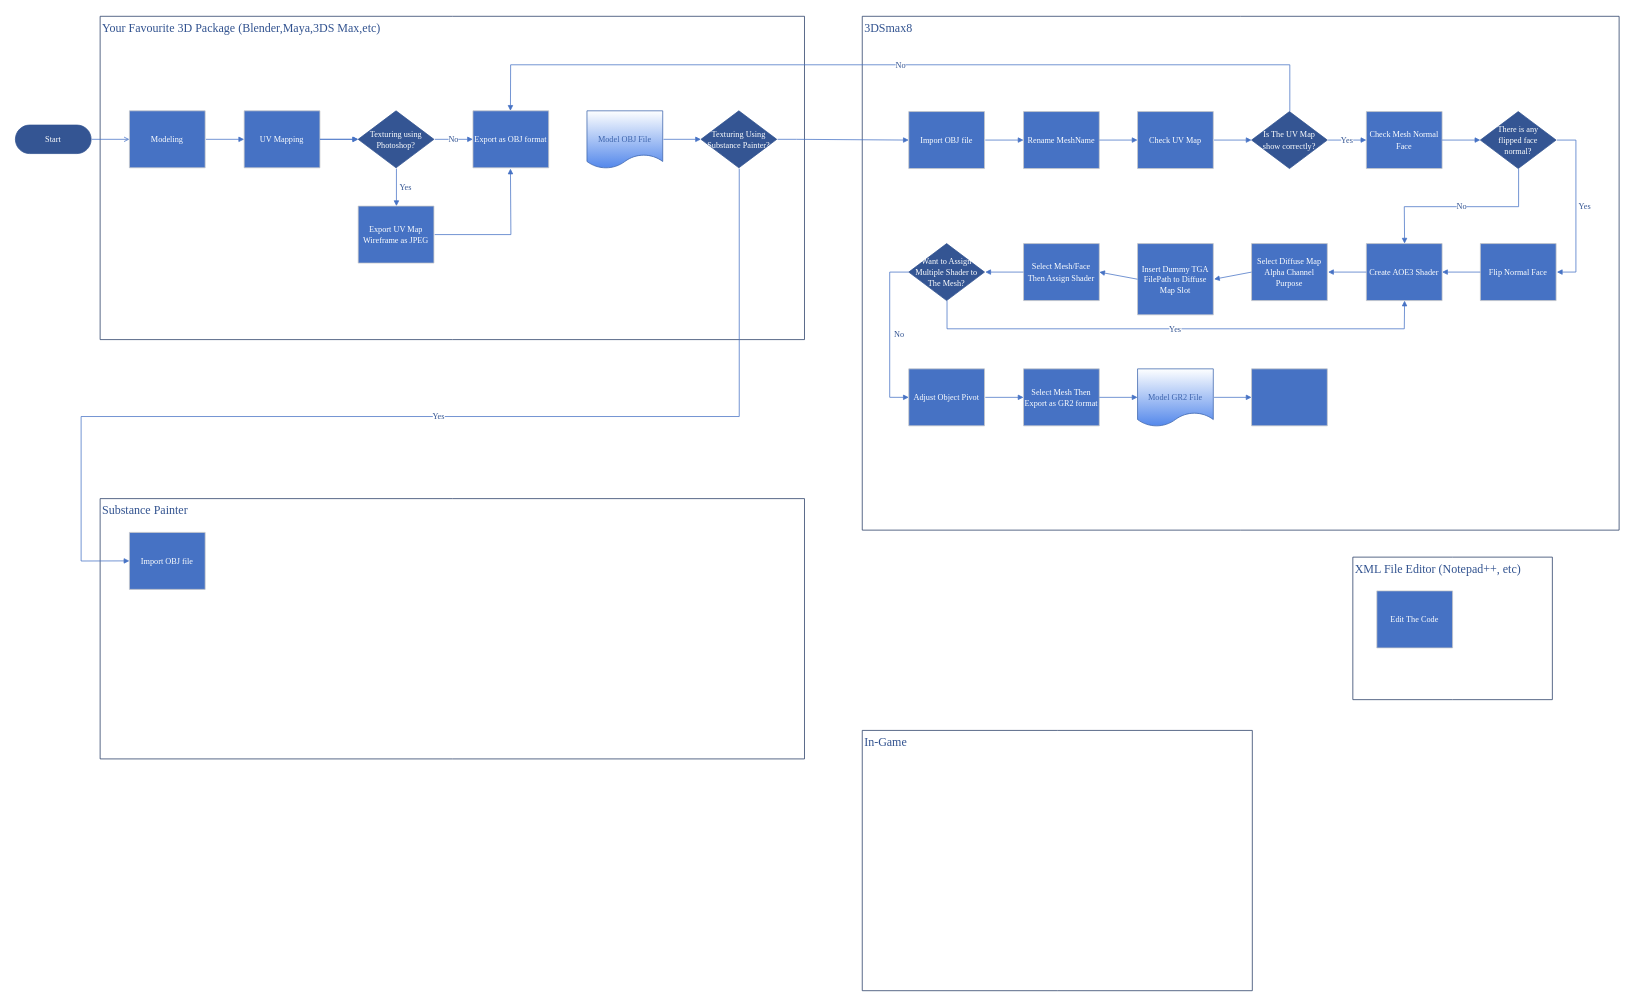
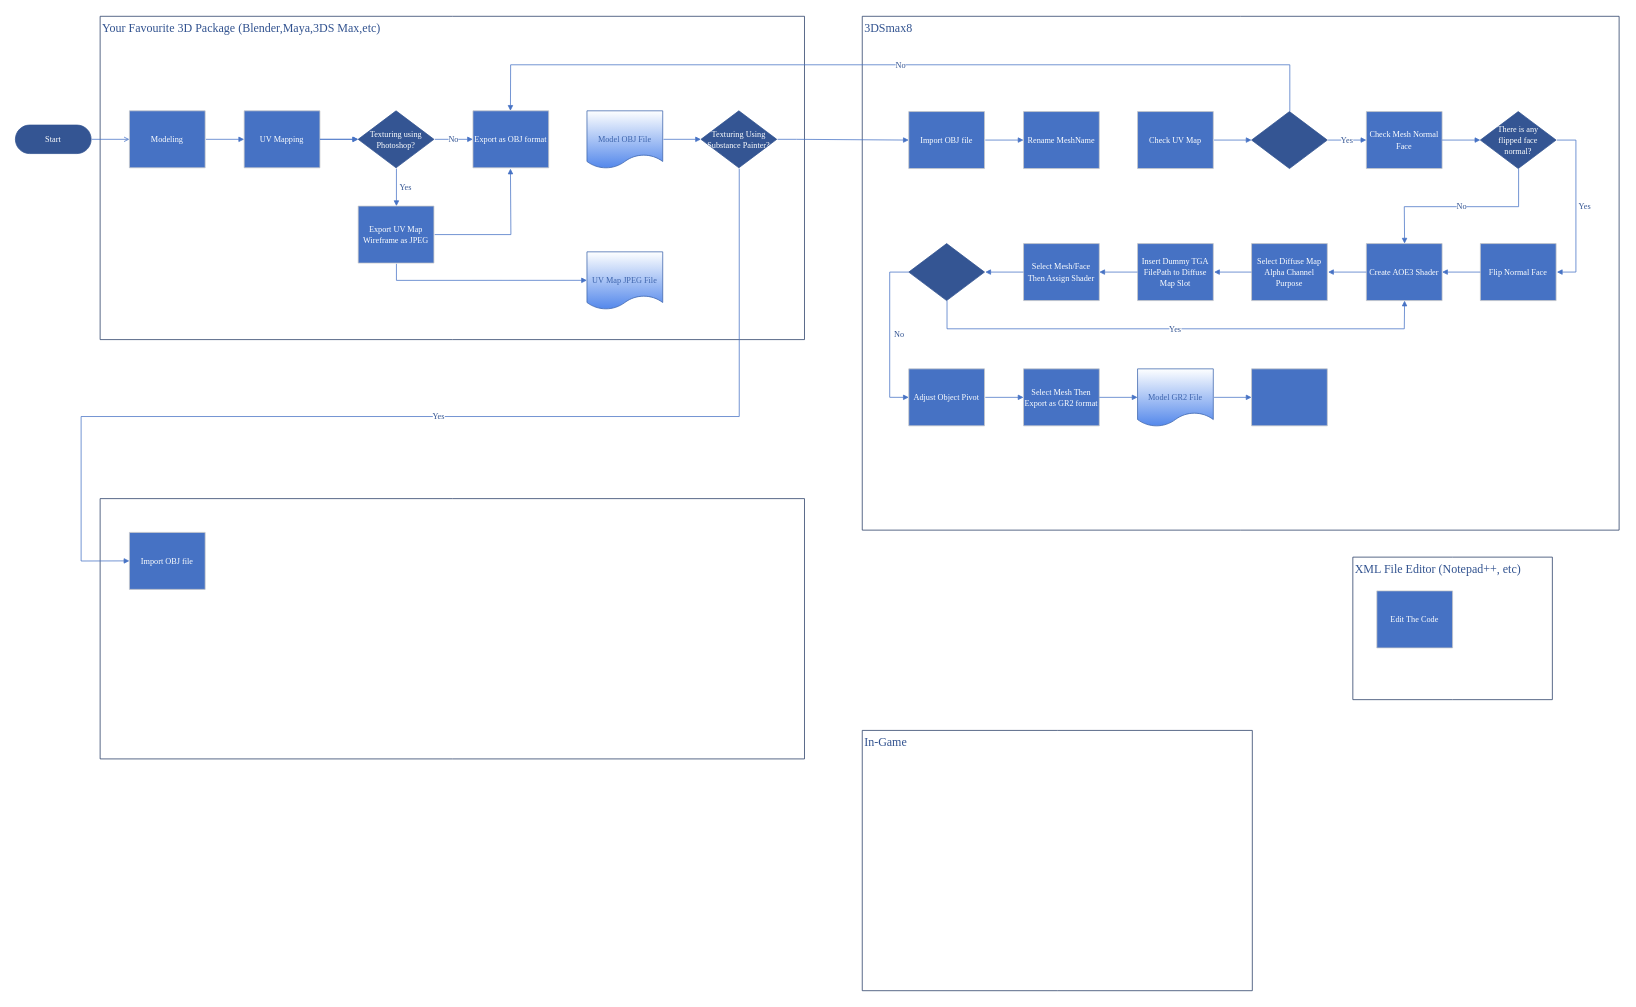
(1130, 140) -> none
(1289, 140) -> none
(947, 272) -> none
(1175, 279) -> (1175, 272)
none -> (480, 280)
none -> (625, 280)
(453, 510) -> none
